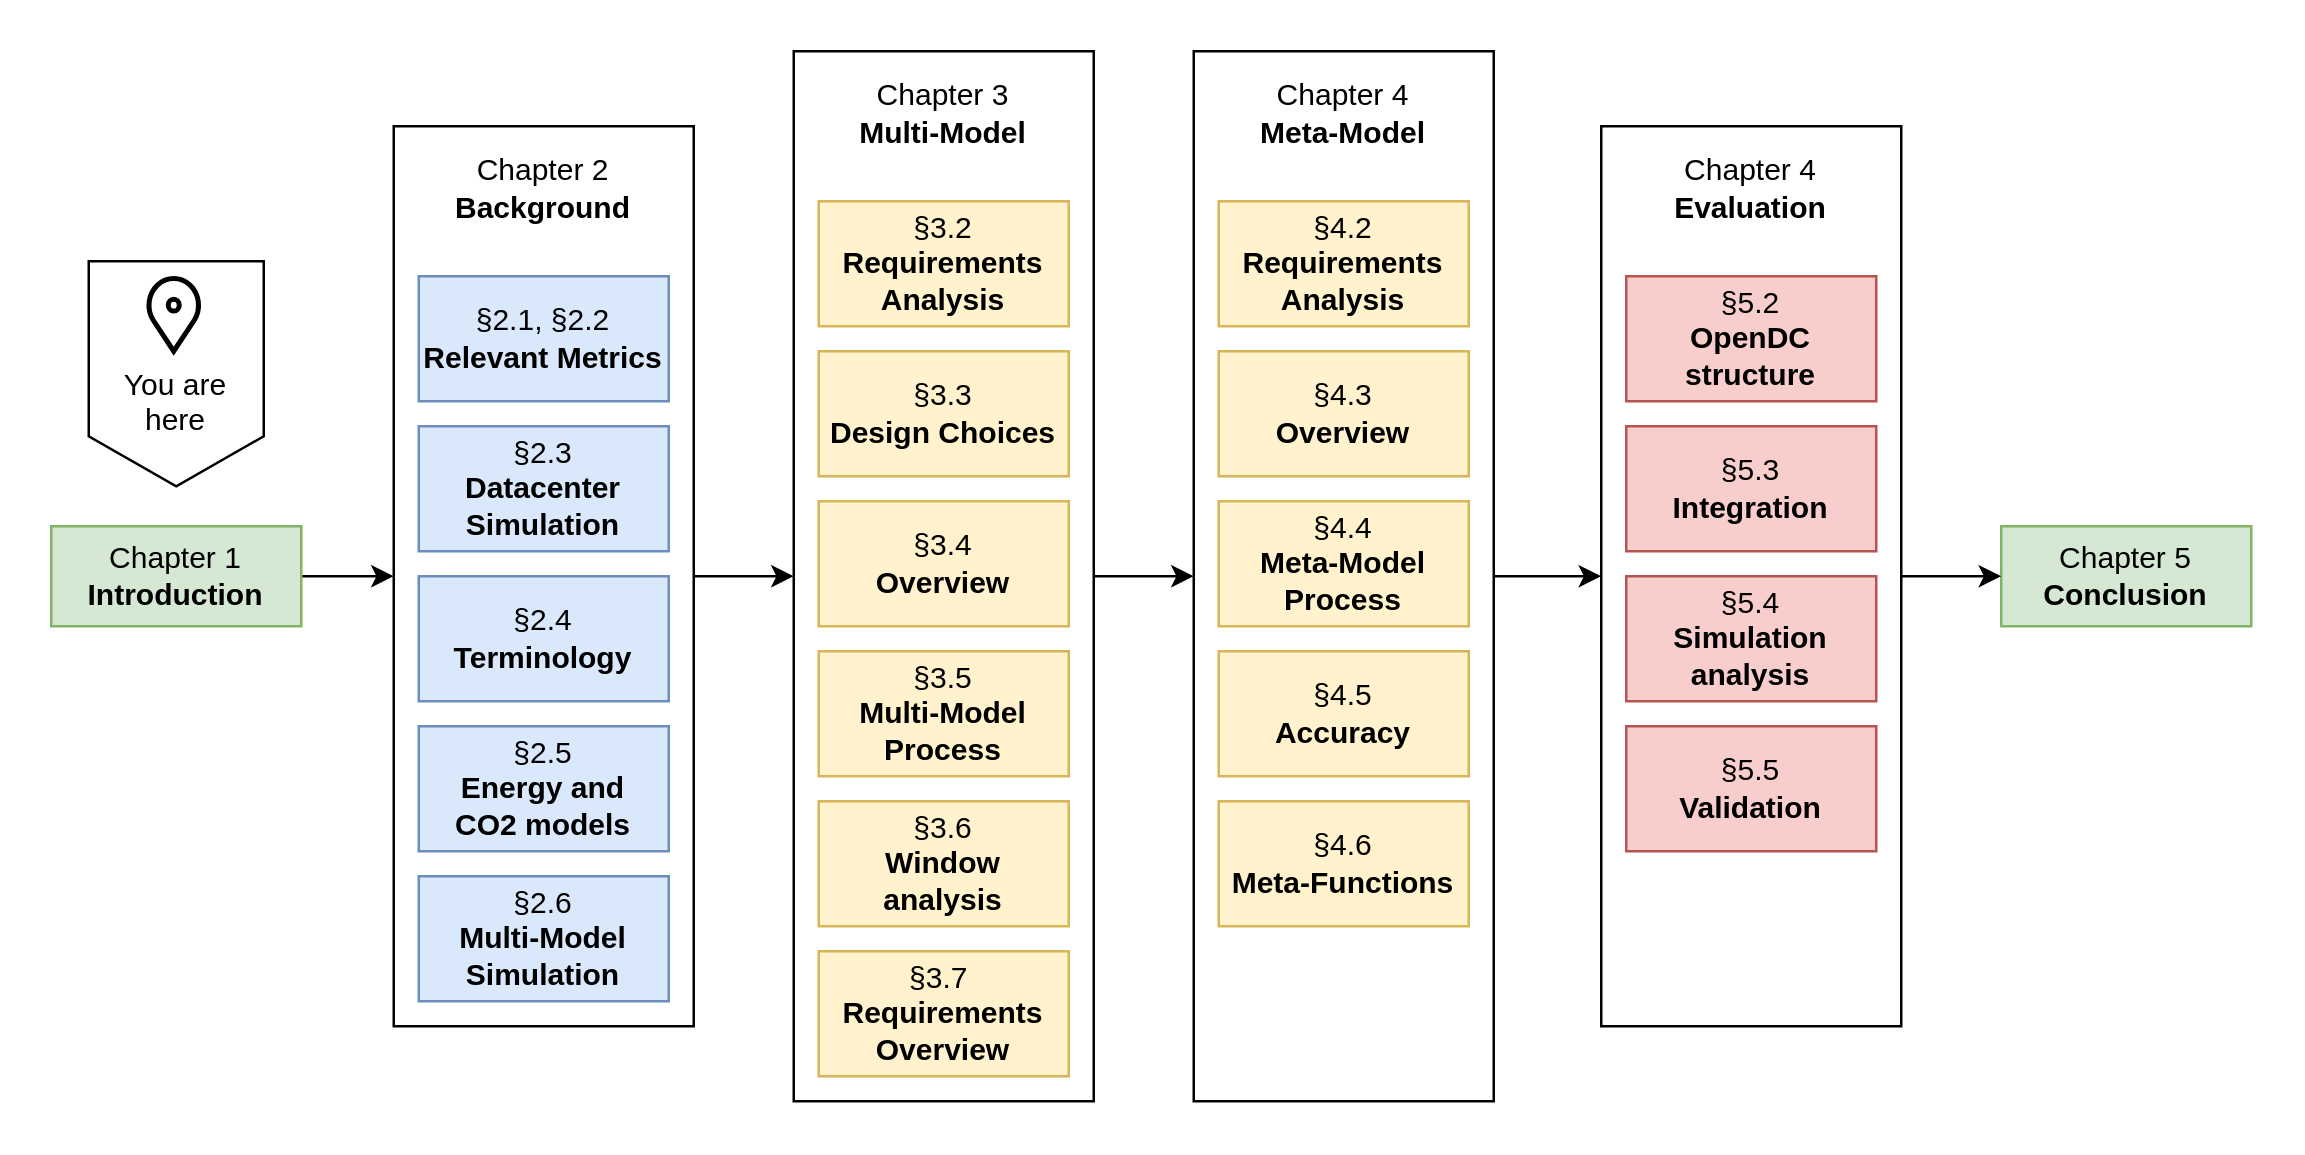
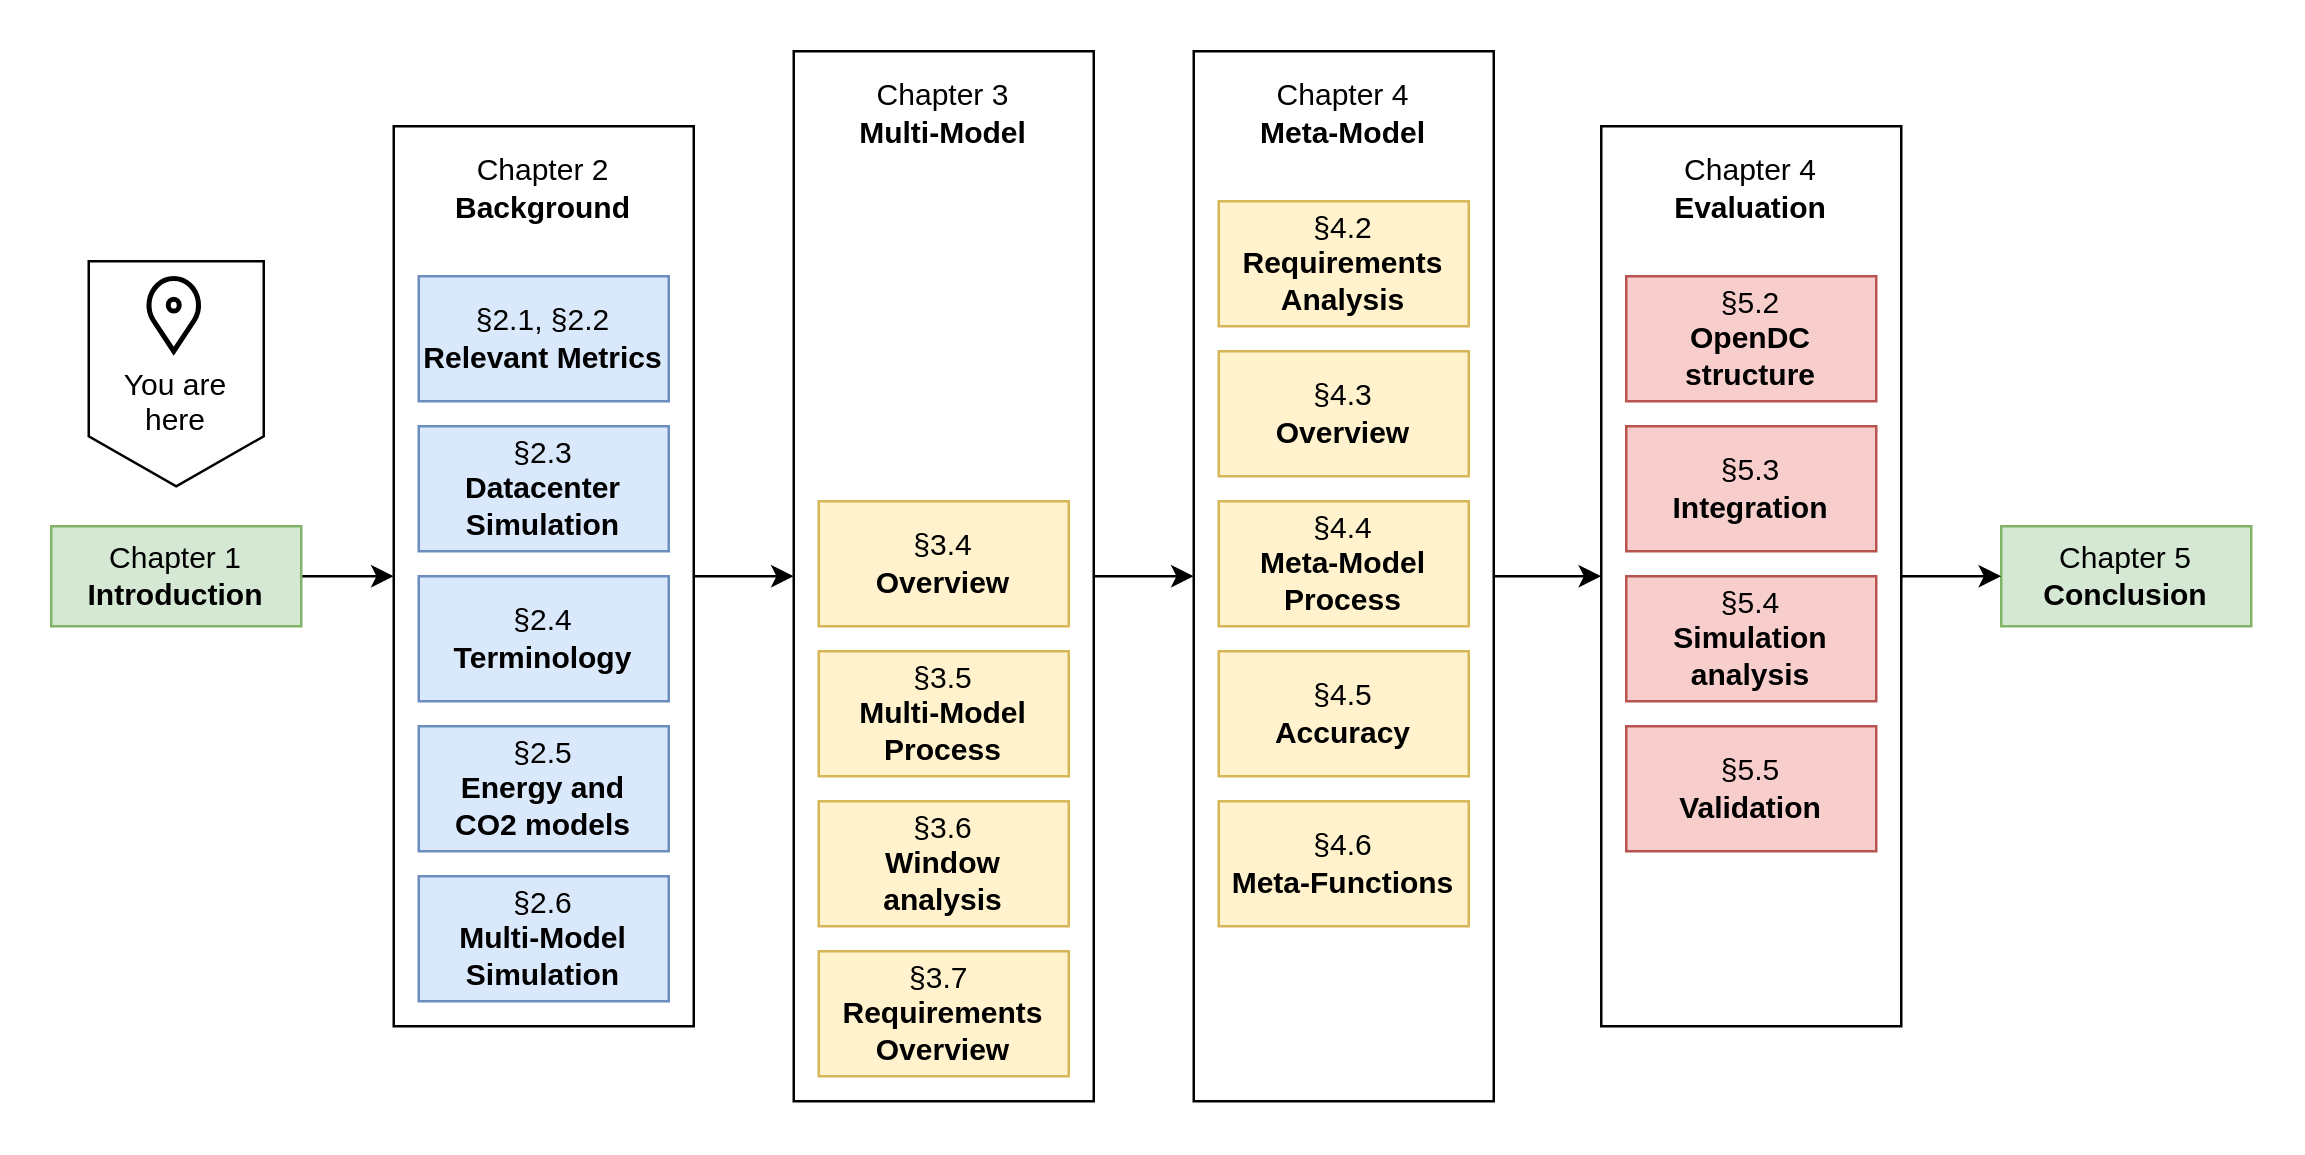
(944, 264) -> none
(944, 414) -> none
